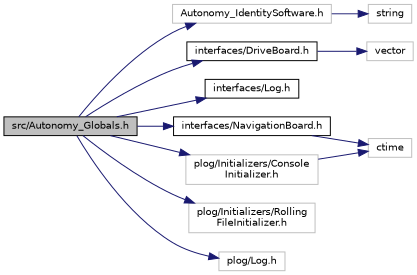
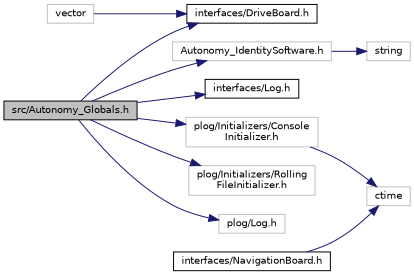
(337, 51) -> (135, 14)
(150, 126) -> none
